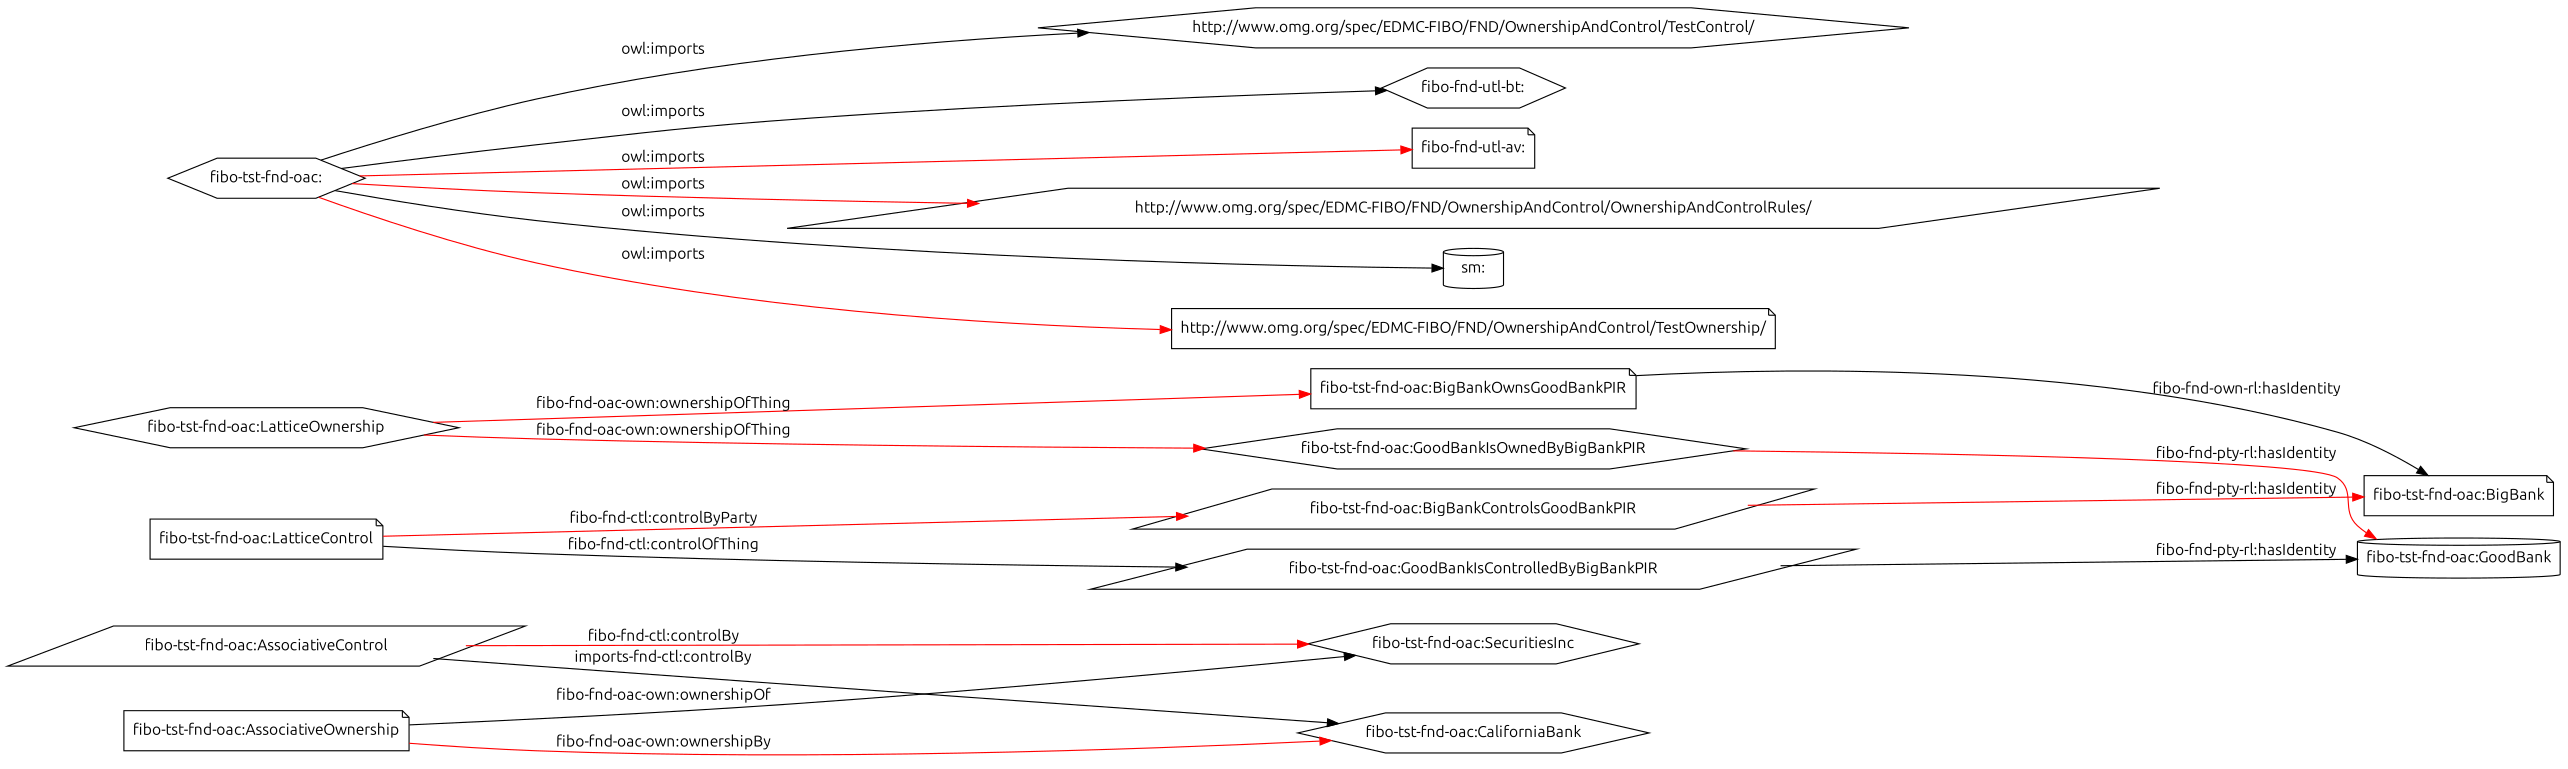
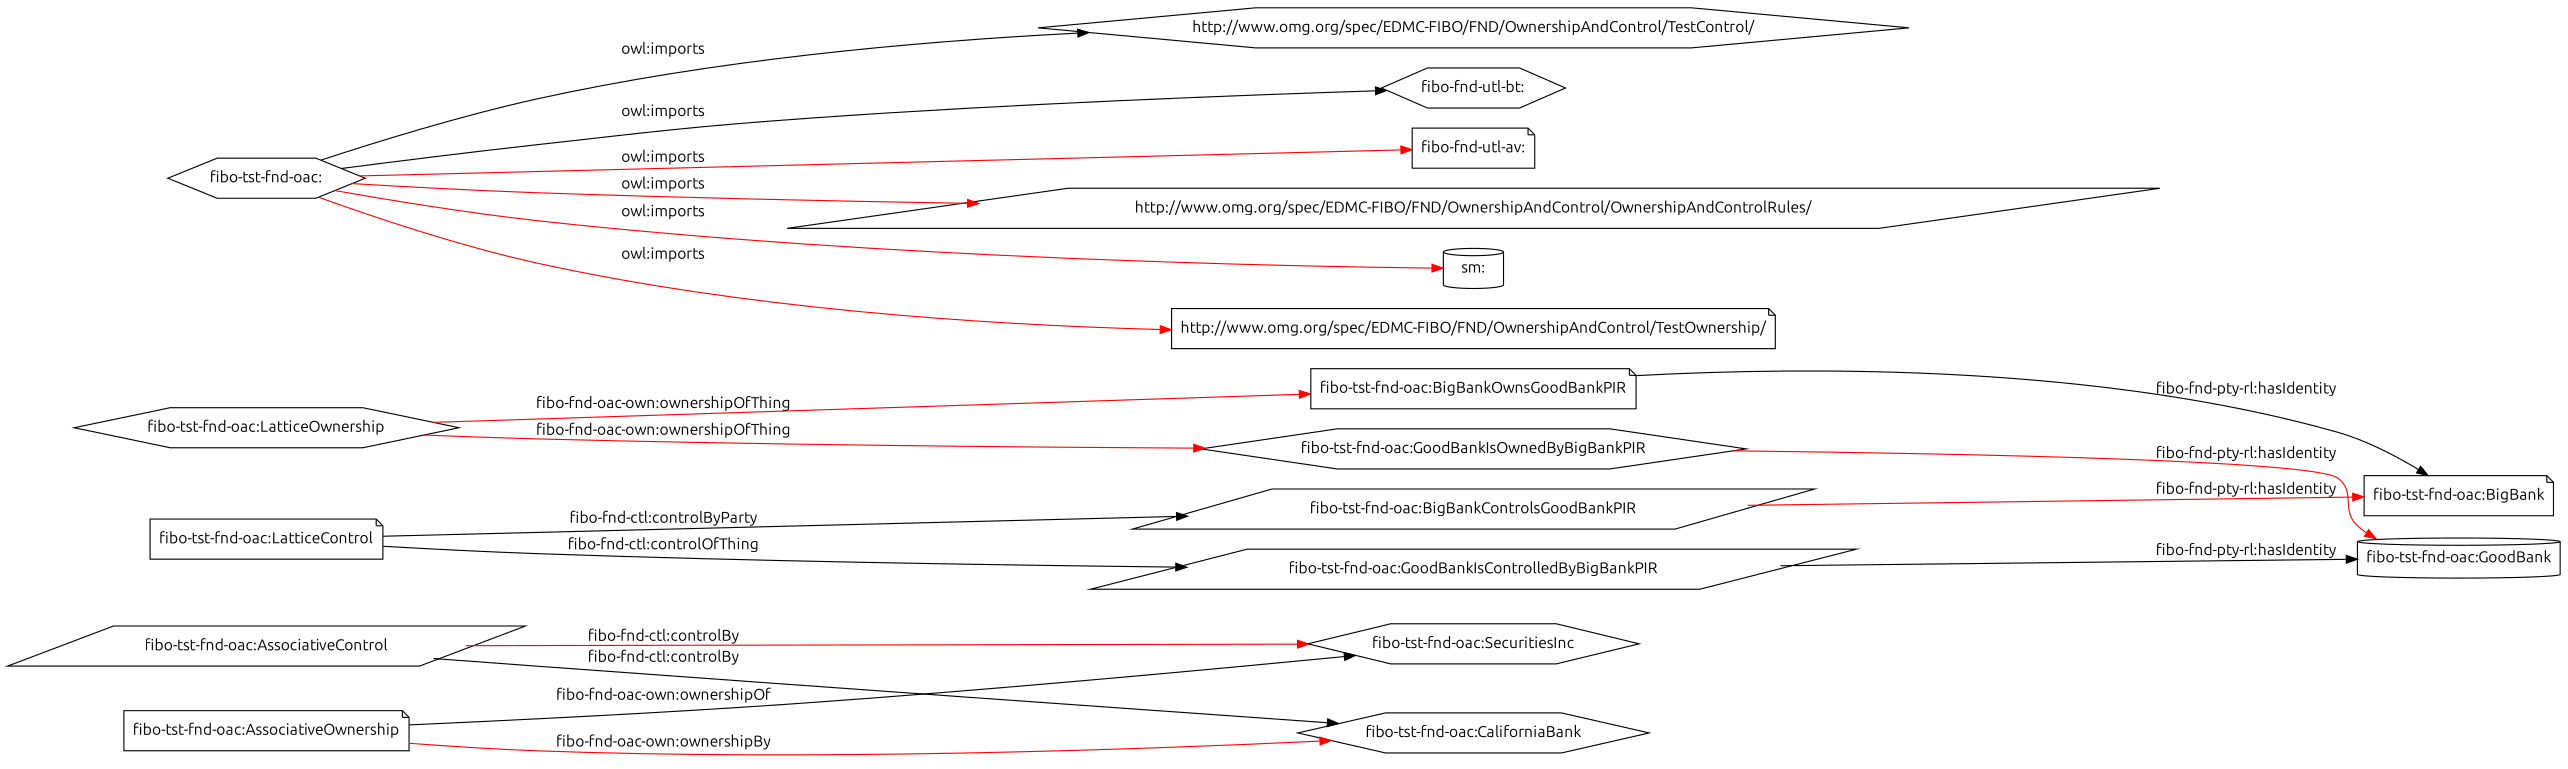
(882, 249) -> (882, 249)
(2247, 389) -> (2247, 389)
(780, 526) -> (780, 526)
(664, 658) -> (664, 658)
